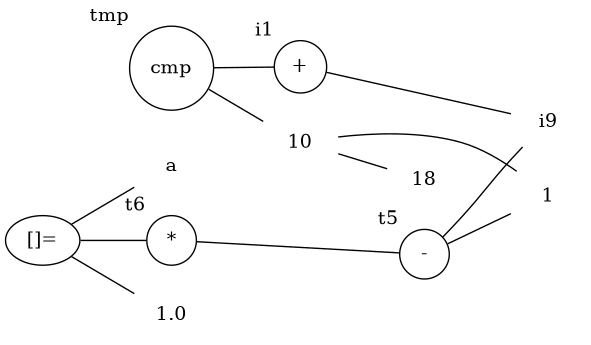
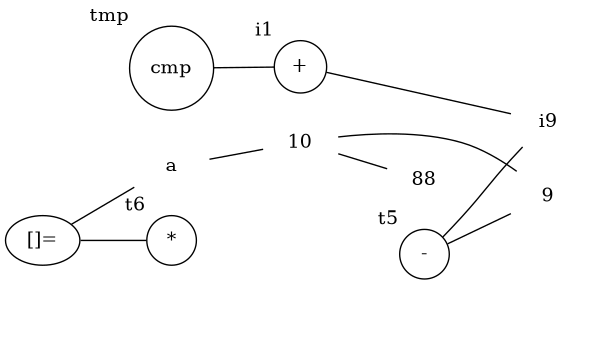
(236, 105) -> (236, 154)
(424, 180) -> (424, 180)
(548, 196) -> (548, 196)
(298, 247) -> none
(172, 315) -> none
